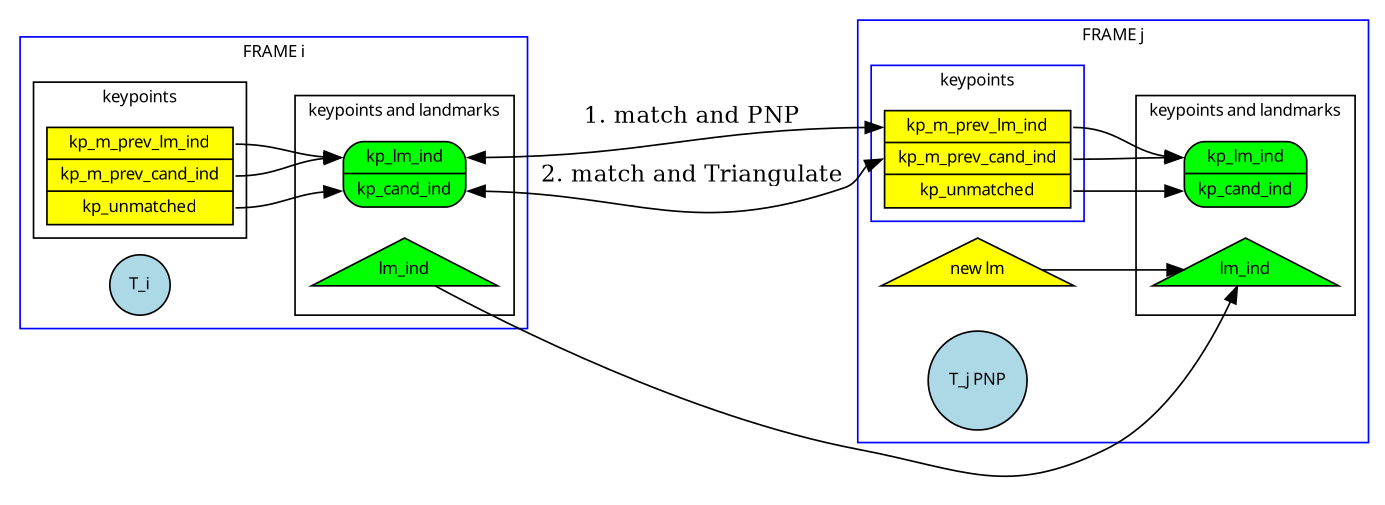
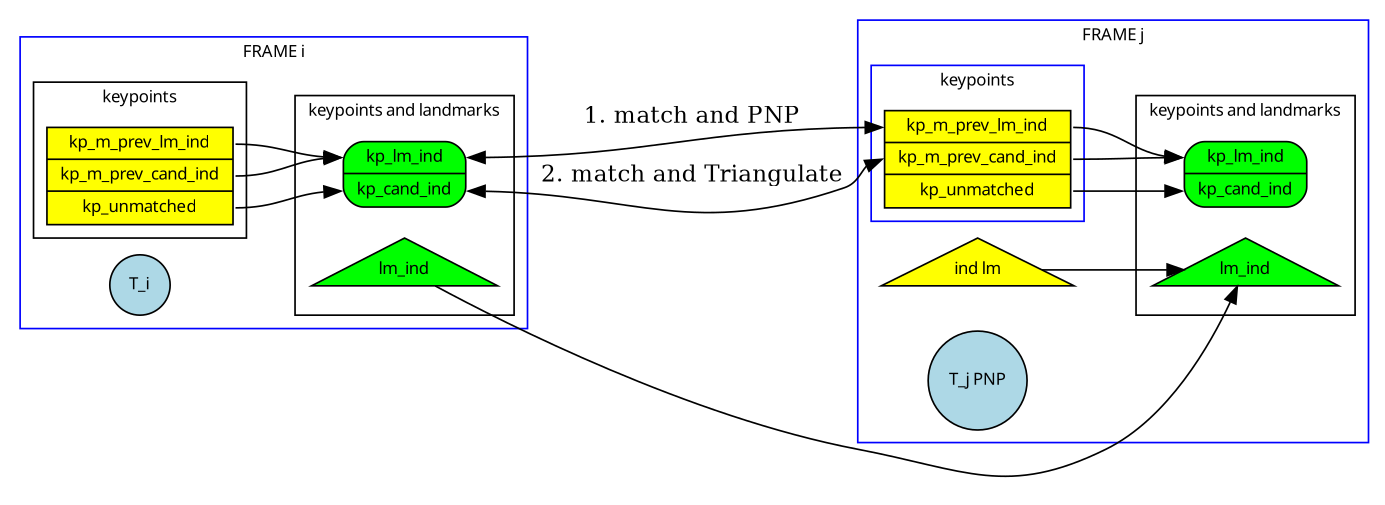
(978, 270) -> (978, 270)
